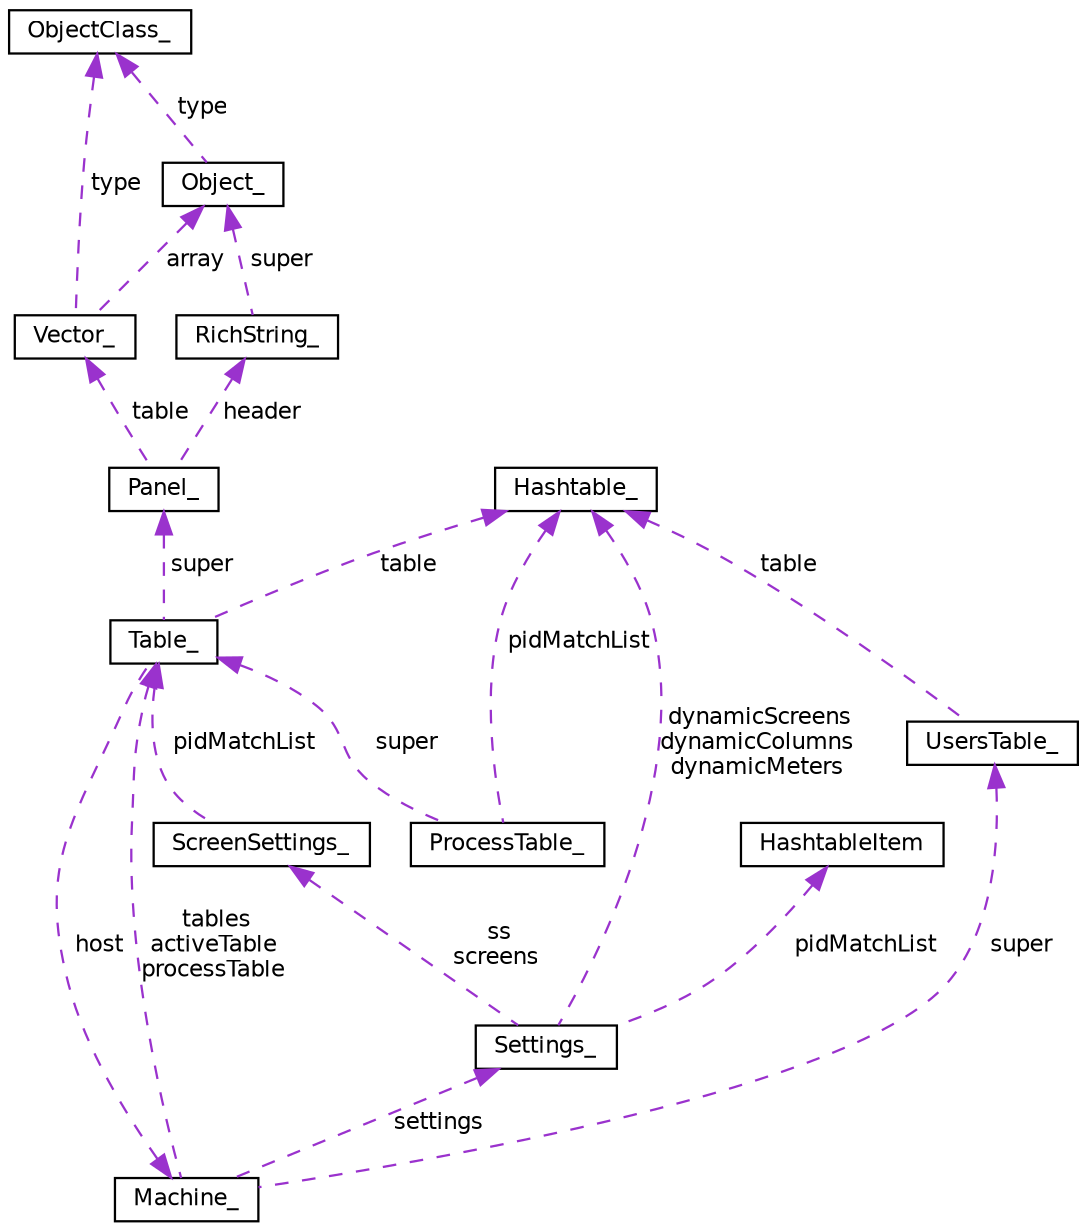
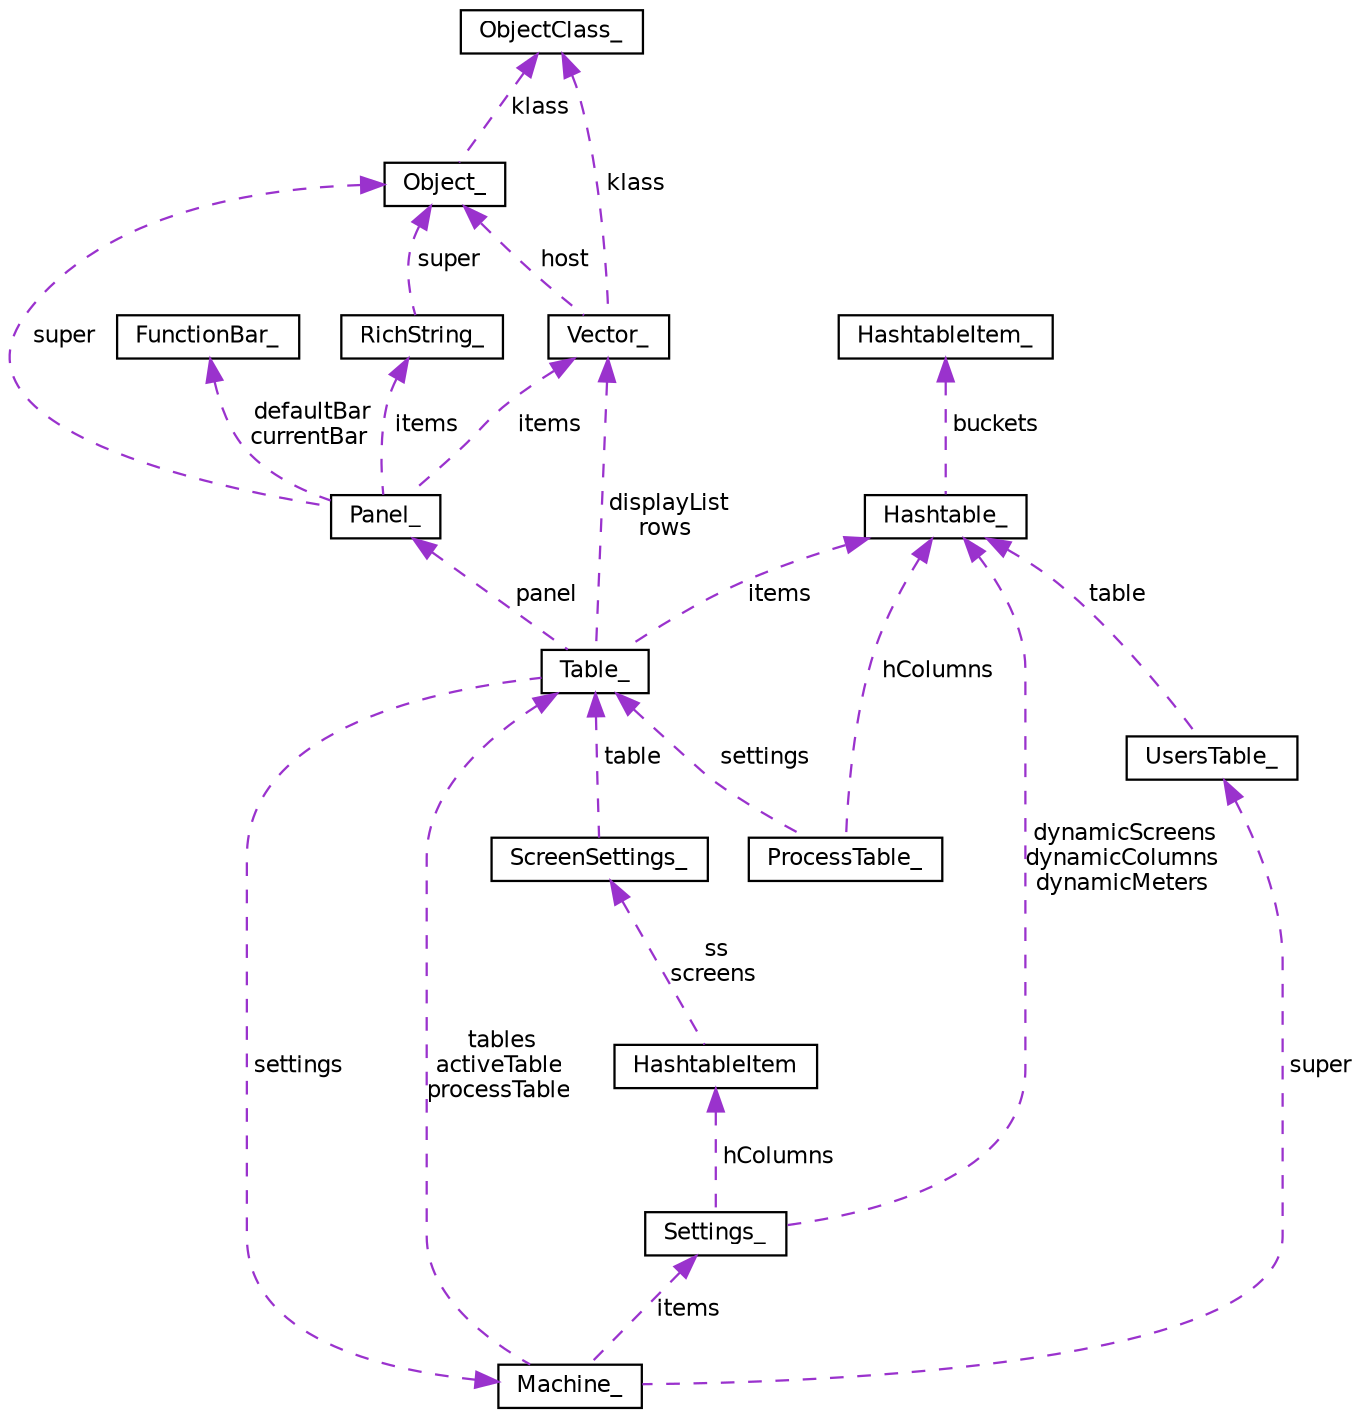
(199, 108) -> (537, 108)
(113, 184) -> (633, 184)
(192, 261) -> (562, 261)
none -> (17, 336)
none -> (208, 337)
none -> (946, 337)
(157, 413) -> (546, 426)
(258, 413) -> (423, 426)
none -> (602, 516)
(199, 566) -> (544, 595)
(405, 566) -> (776, 595)
(576, 642) -> (934, 672)
(241, 743) -> (629, 758)
(404, 743) -> (762, 758)
(97, 946) -> (296, 1066)
(863, 946) -> (775, 1158)
(414, 953) -> (663, 973)
(436, 1123) -> (685, 1310)
